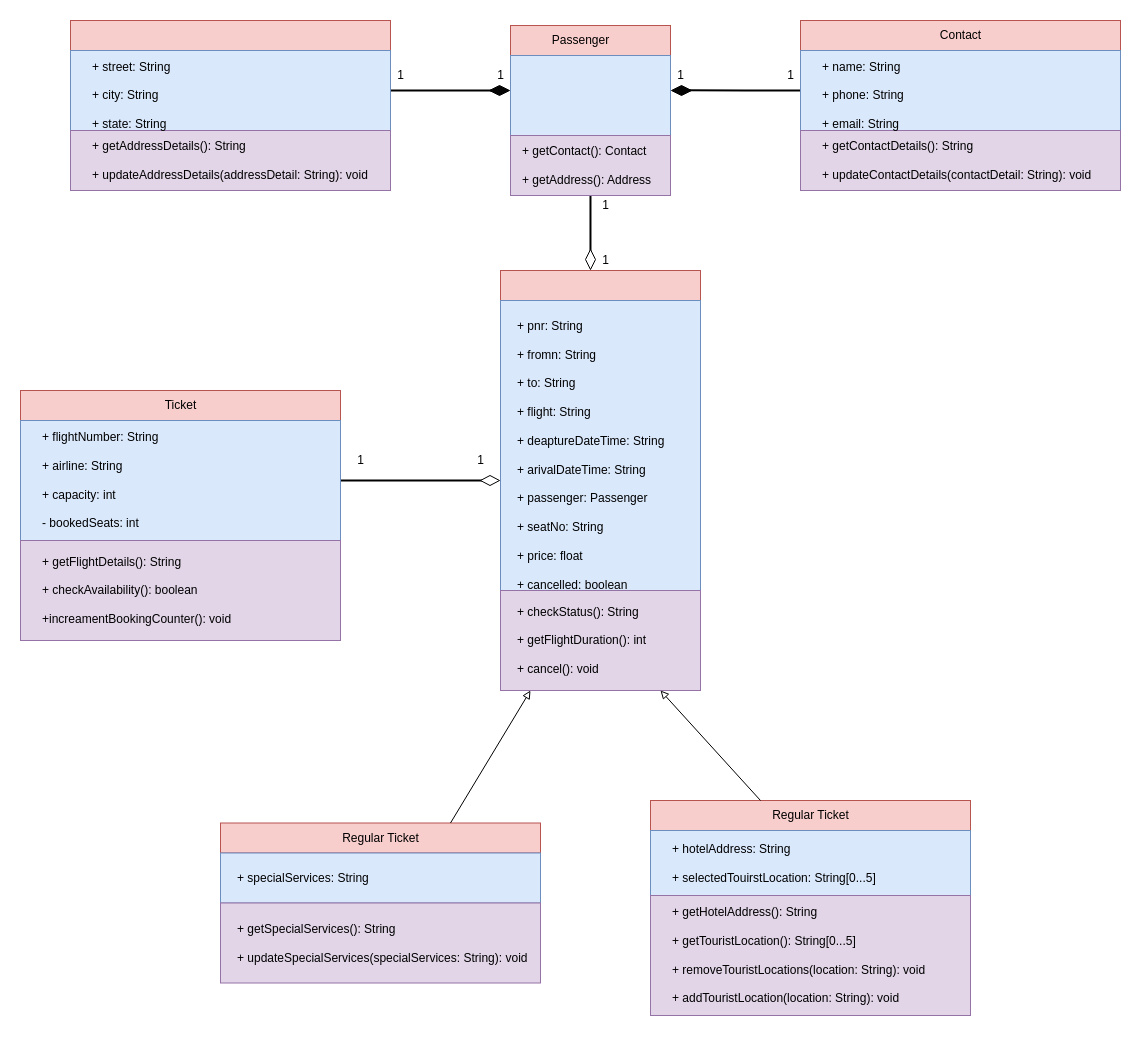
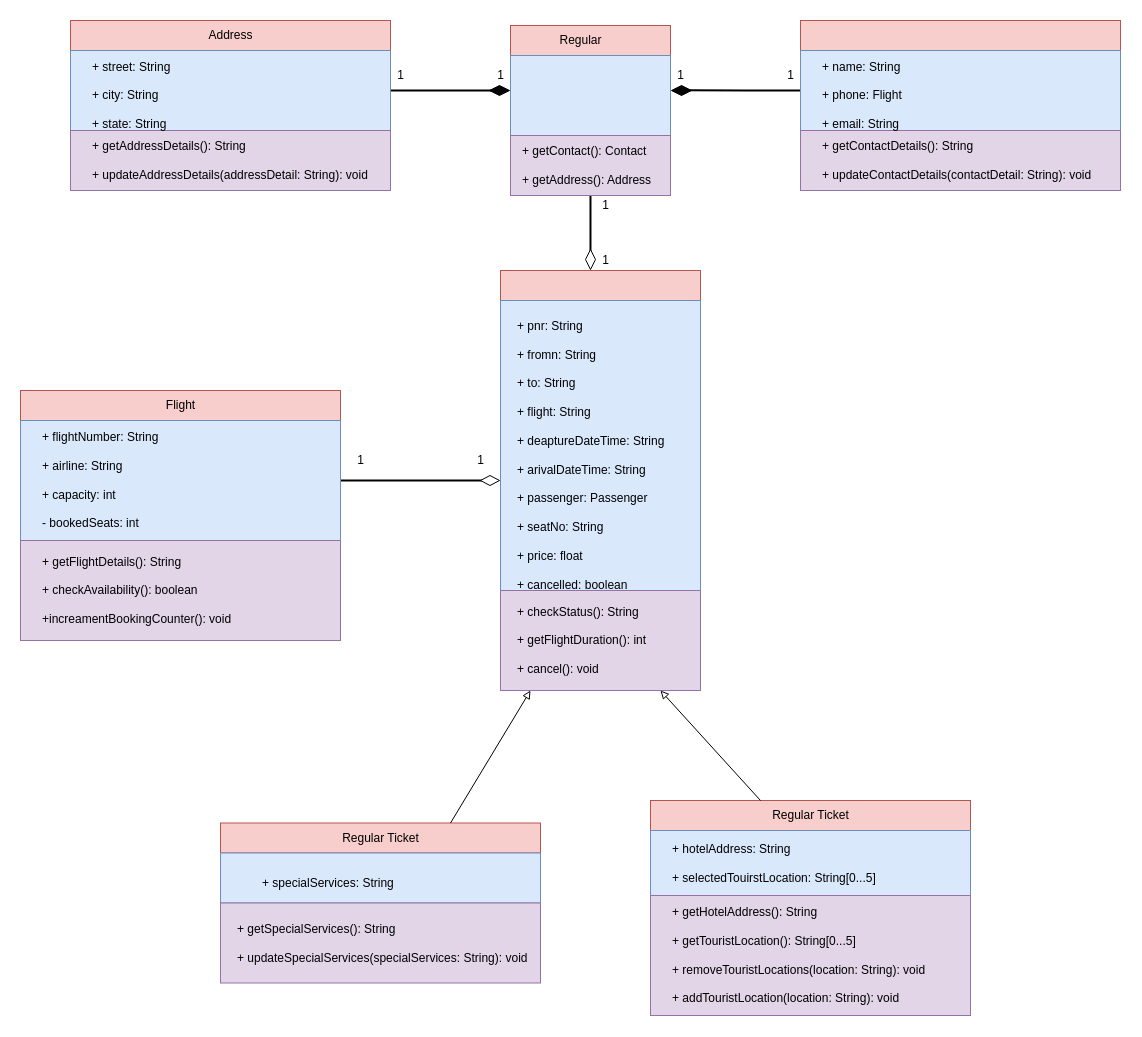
none -> (231, 36)
(961, 36) -> none
(581, 41) -> (581, 41)
(867, 96) -> (865, 96)
(181, 406) -> (181, 406)
(311, 878) -> (336, 883)
